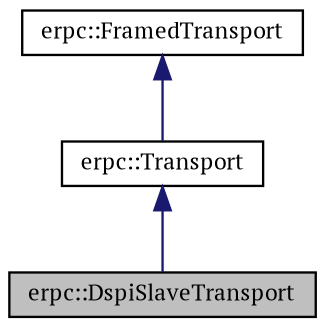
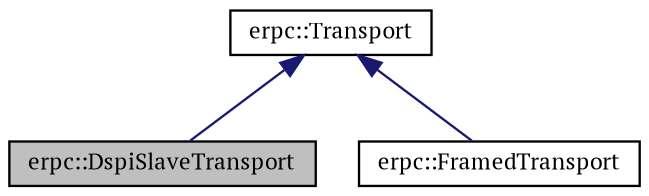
(163, 110) -> (425, 105)
